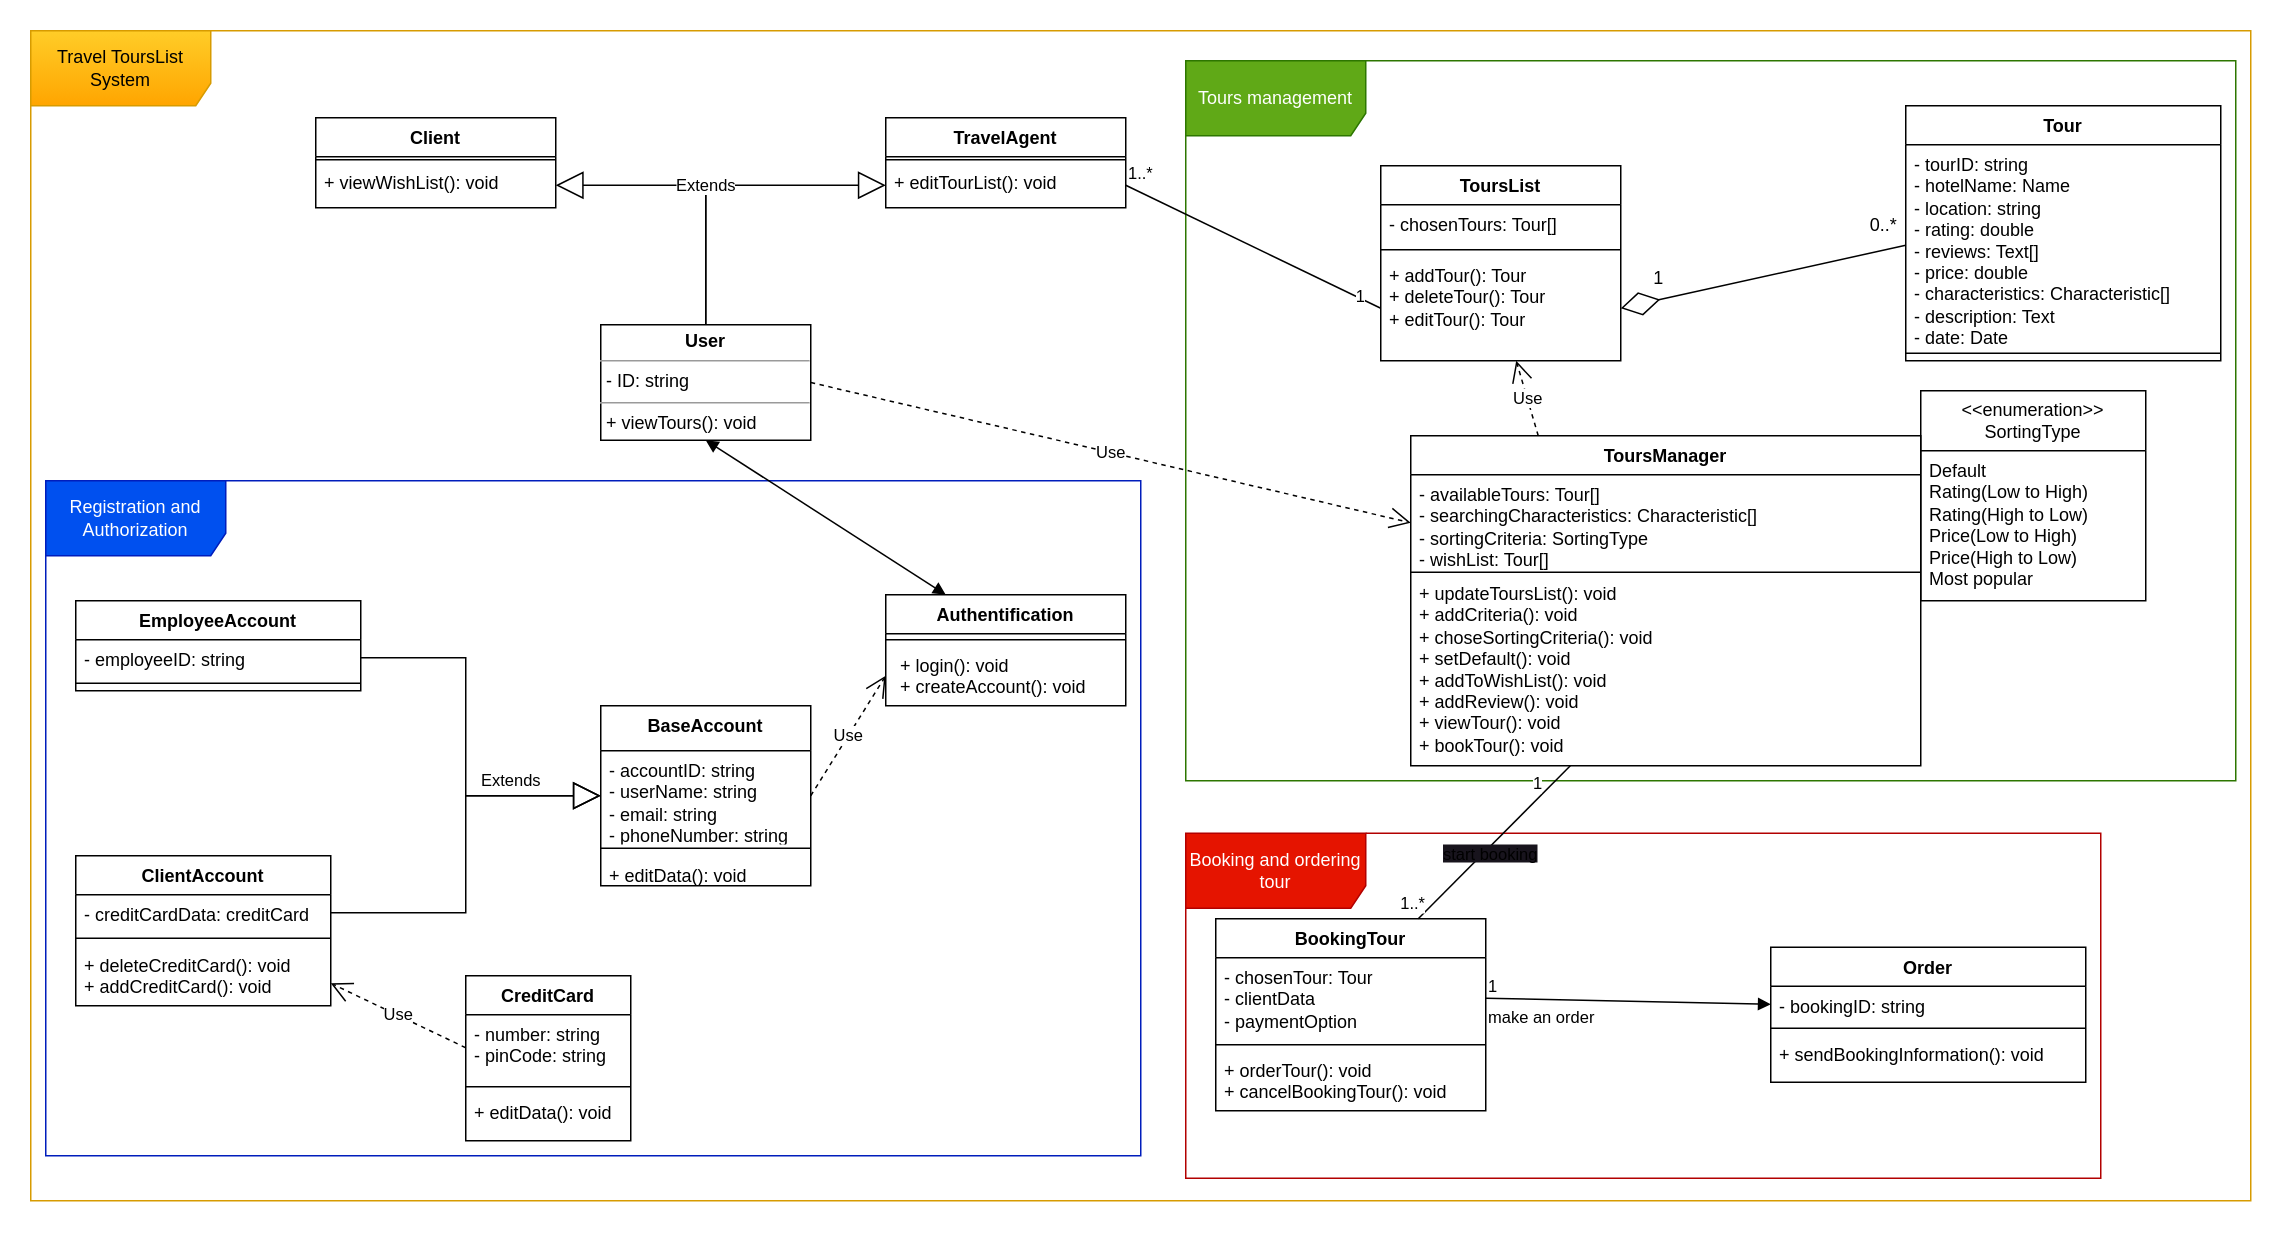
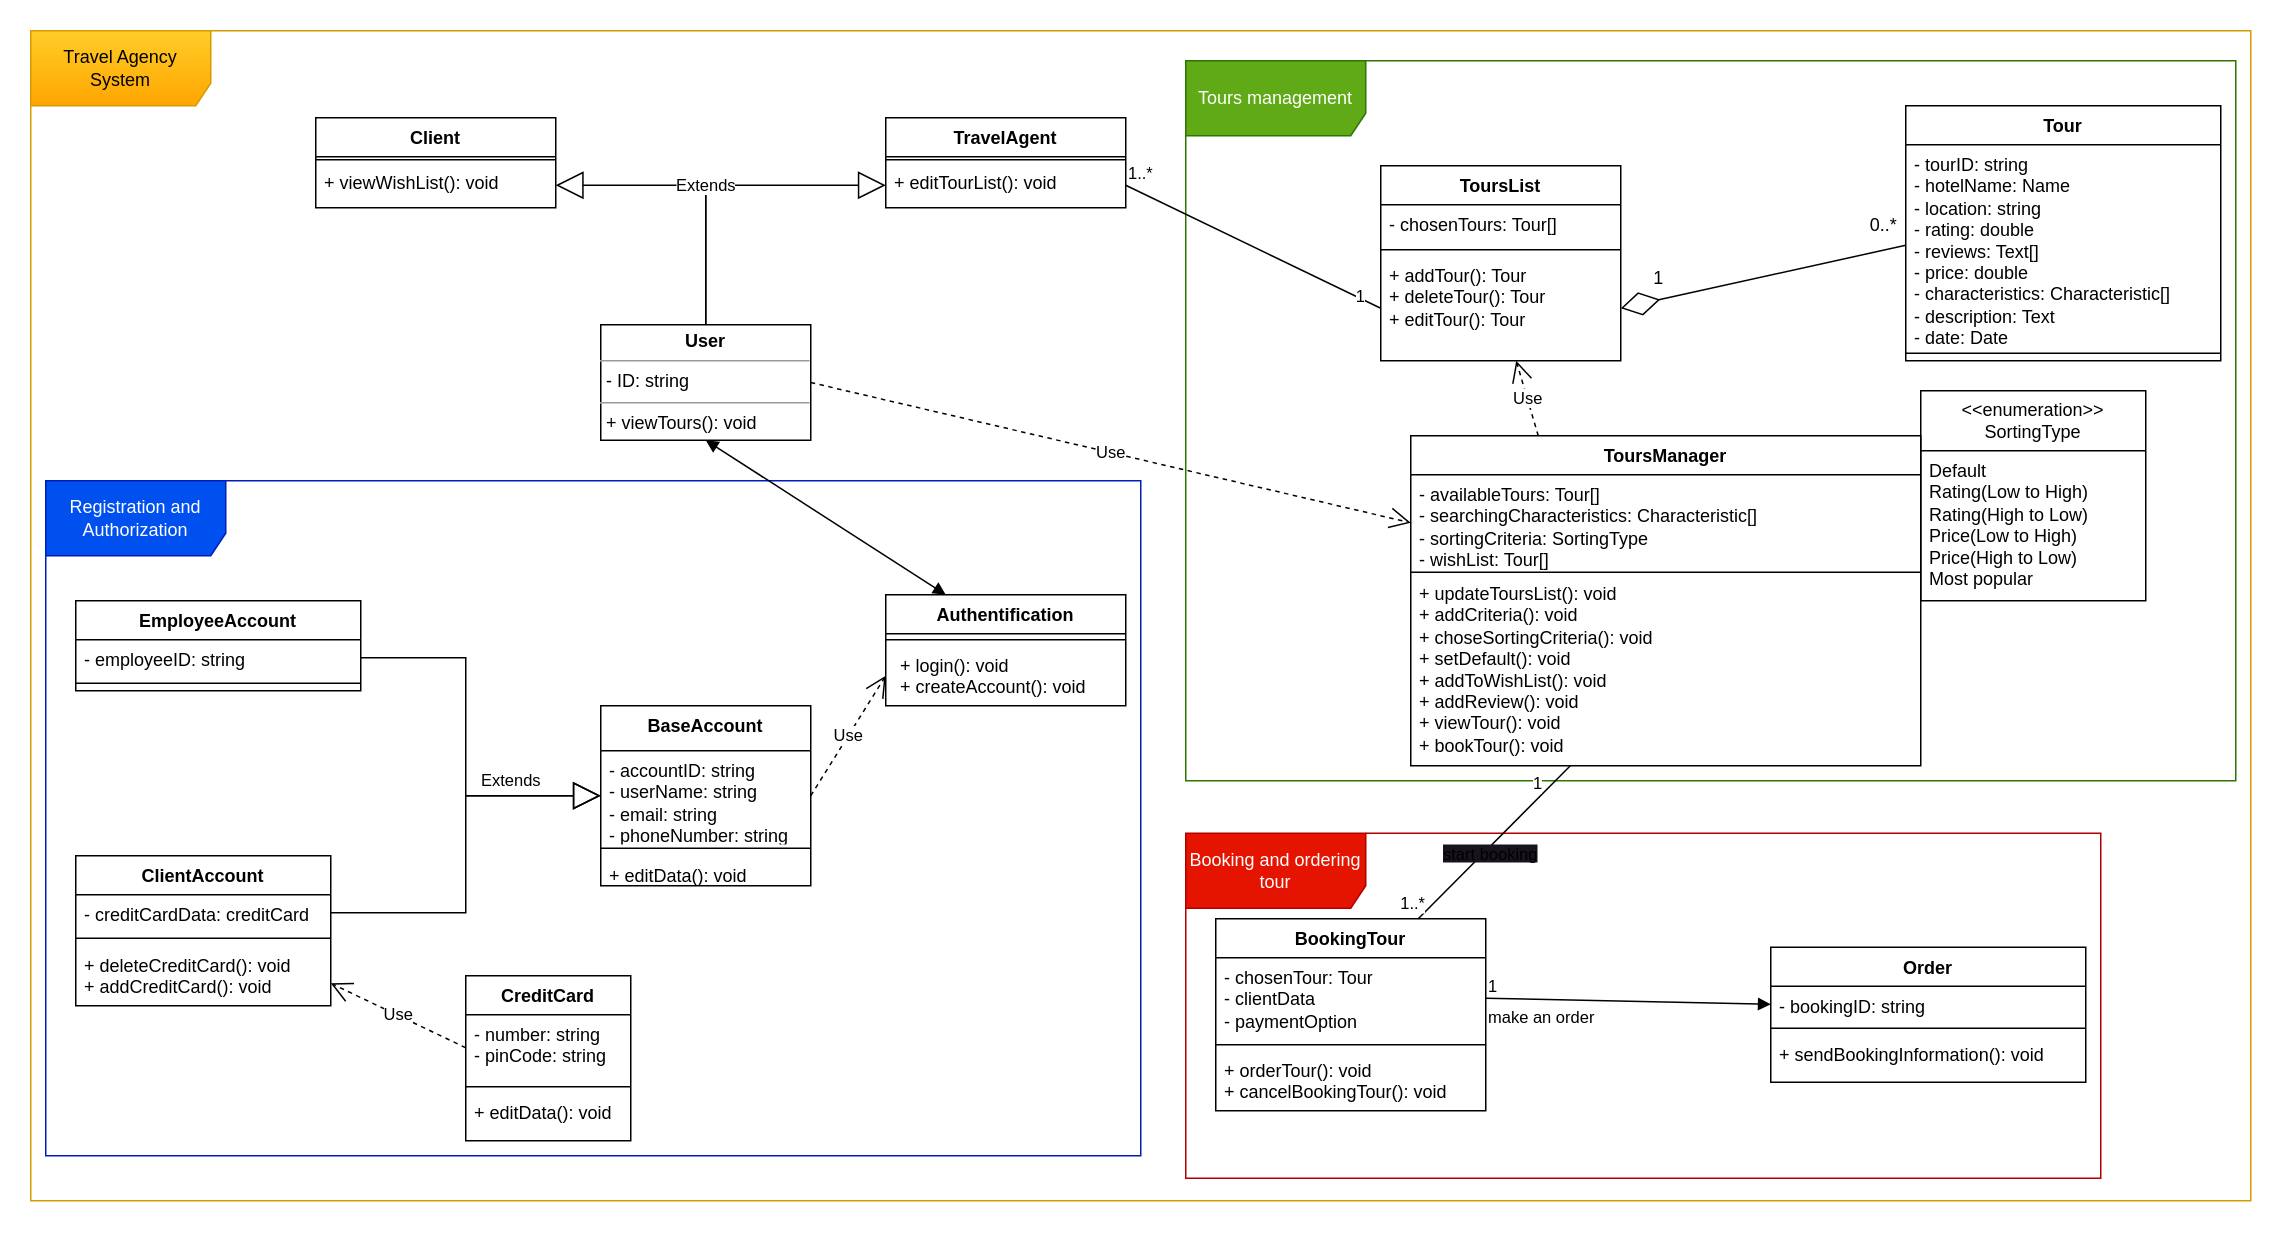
(121, 68) -> (121, 68)
